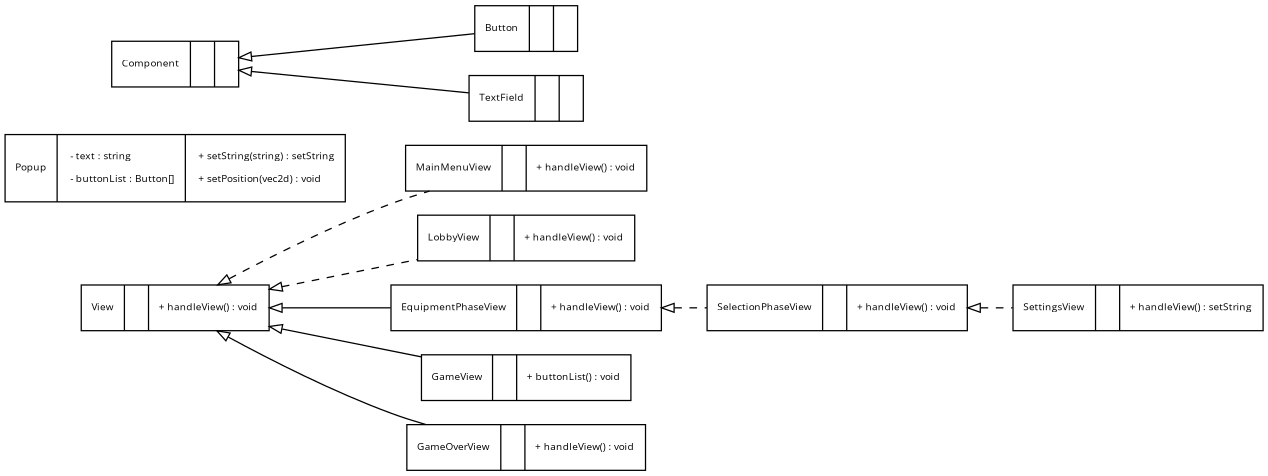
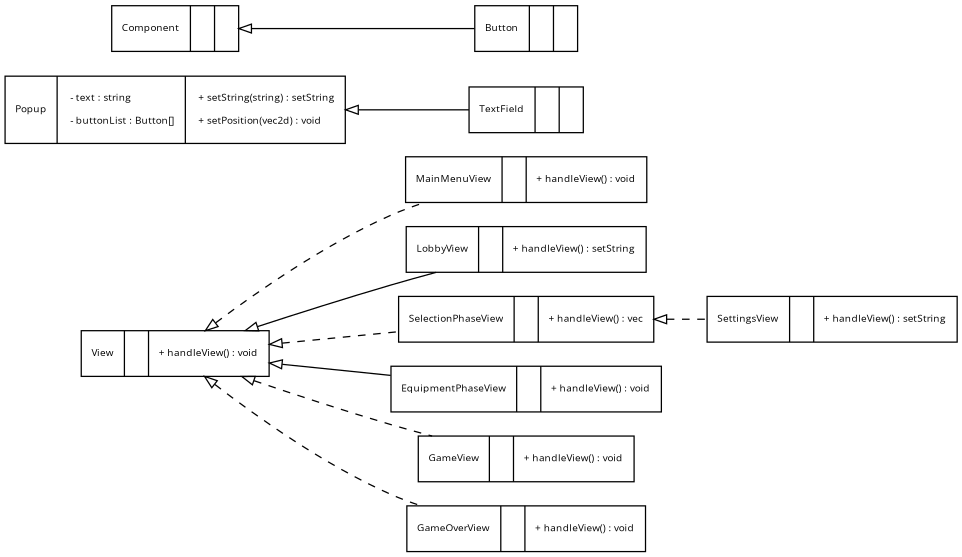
(360, 82) -> (414, 110)
(574, 237) -> (574, 249)
(350, 273) -> (346, 298)
(907, 307) -> (596, 319)
(691, 308) -> (340, 337)
(352, 343) -> (343, 410)
(574, 377) -> (574, 458)
(325, 386) -> (313, 453)
